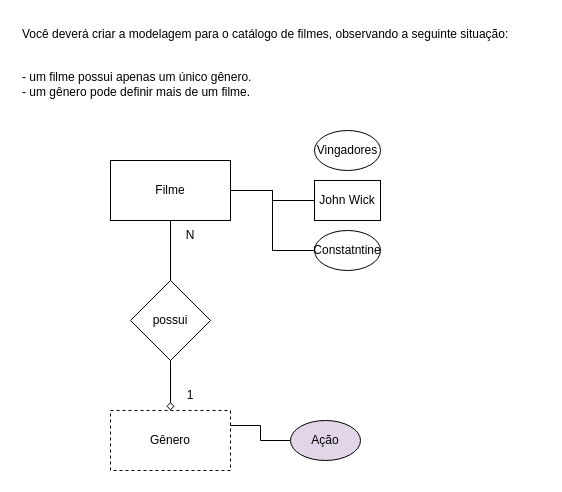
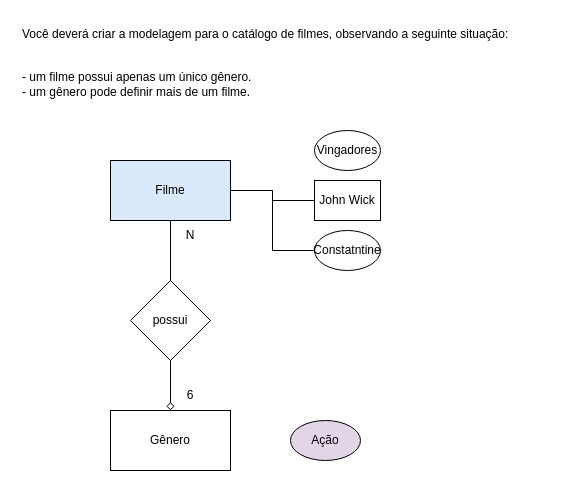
(171, 191) -> (171, 191)
(191, 396) -> (191, 396)
(261, 434) -> none
(171, 441) -> (171, 441)
